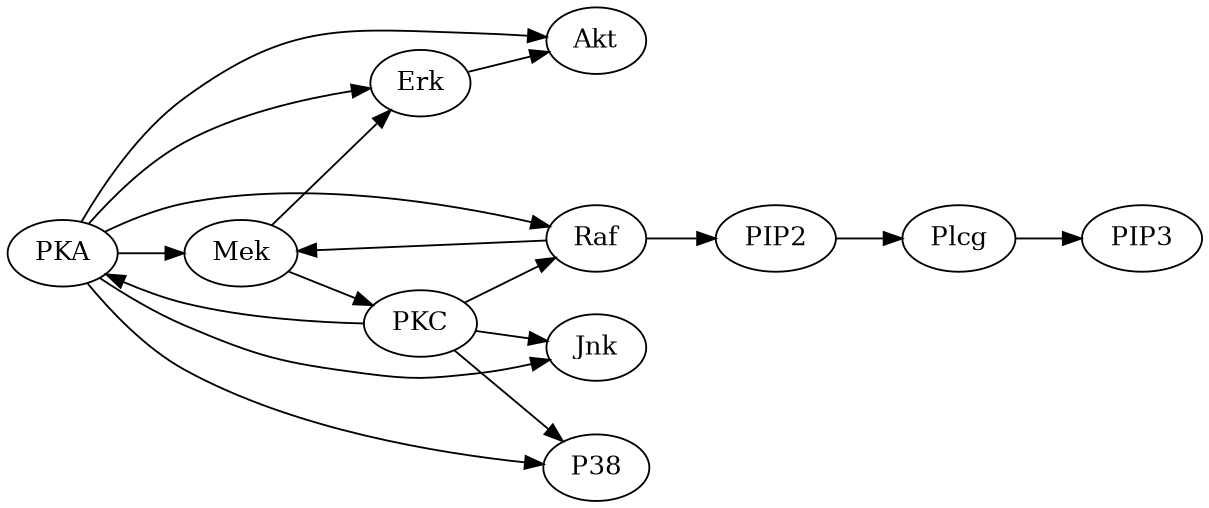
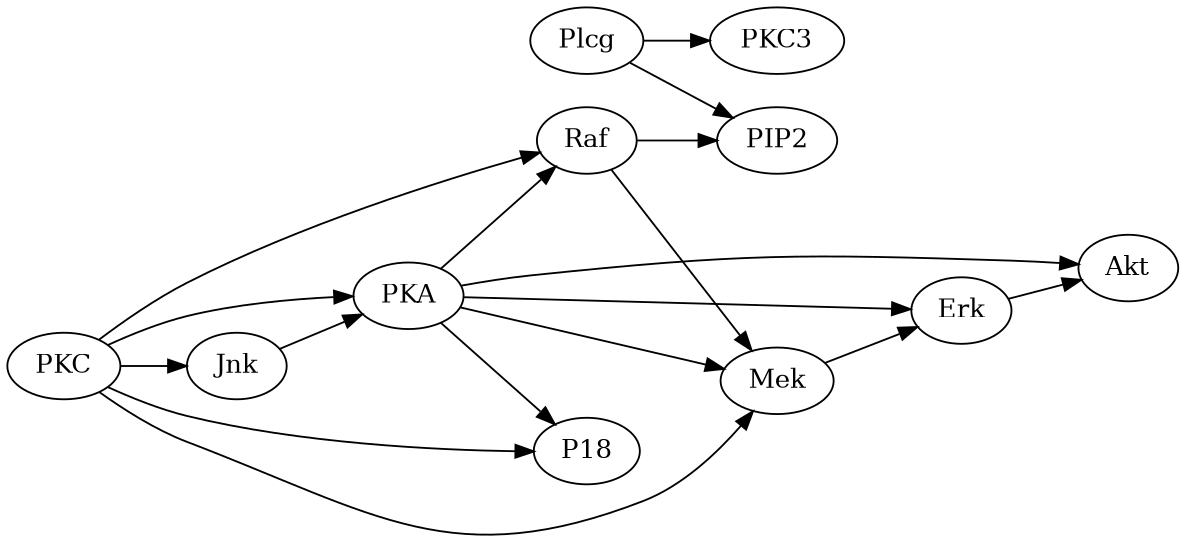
(860, 238) -> (673, 86)
(1142, 238) -> (777, 41)
(322, 285) -> (421, 527)
(307, 365) -> (312, 335)
(596, 468) -> (587, 451)
